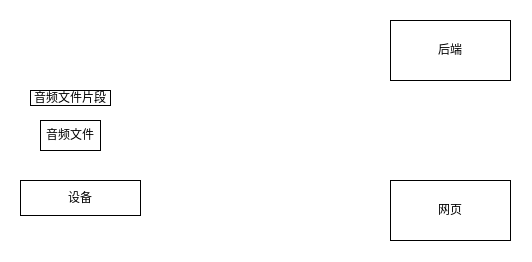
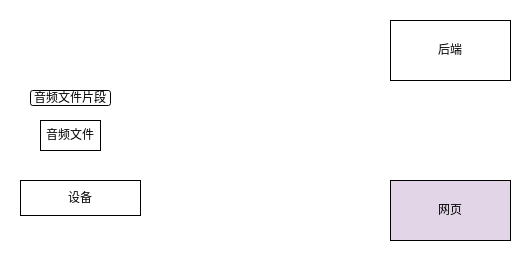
(71, 98) -> (71, 98)
(451, 211) -> (451, 211)
